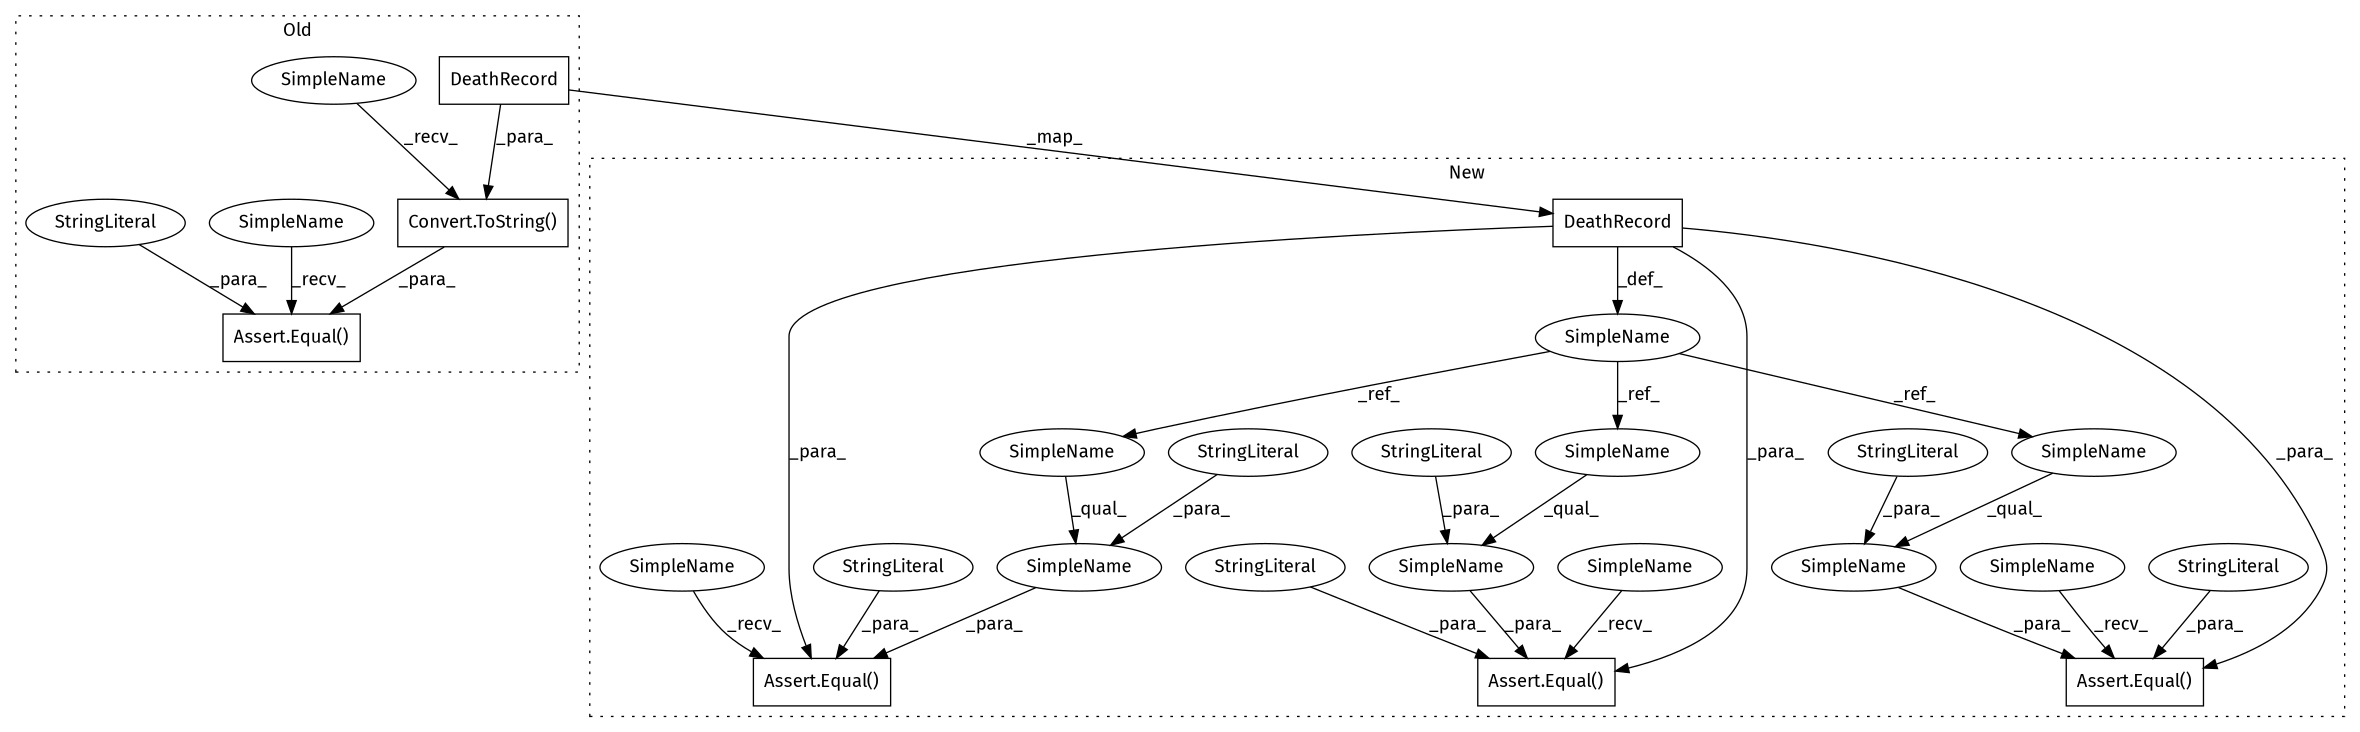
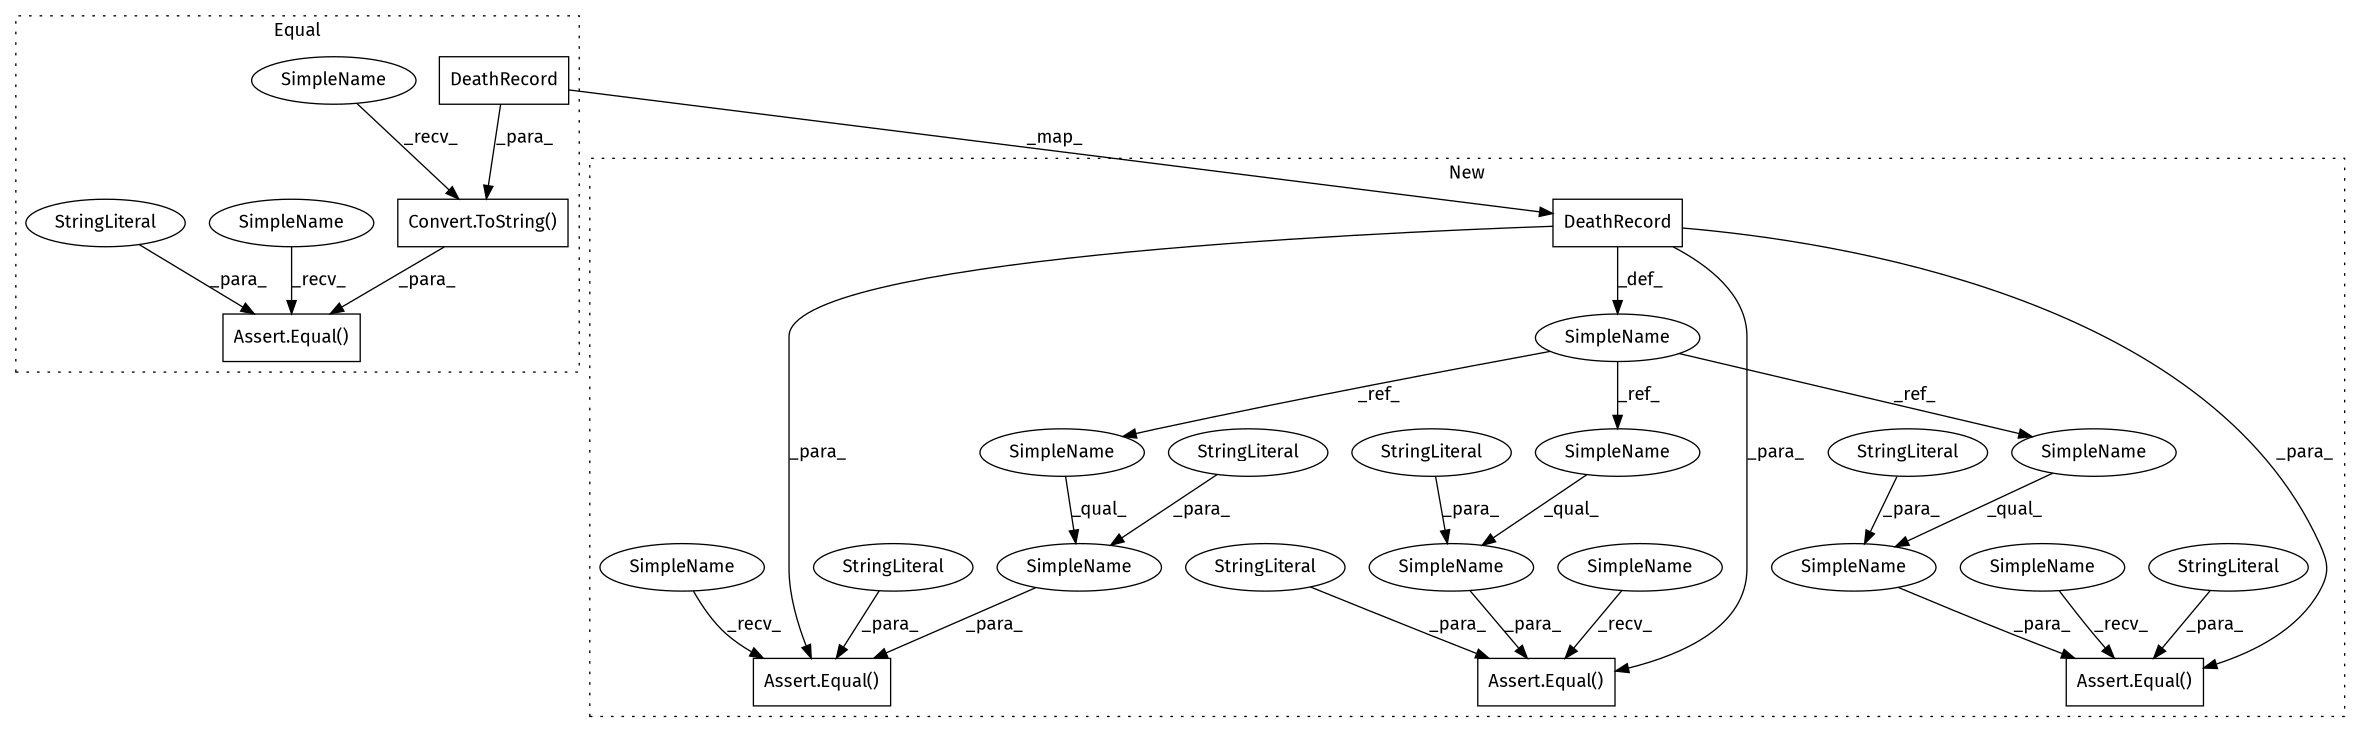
(298, 31) -> (298, 31)
